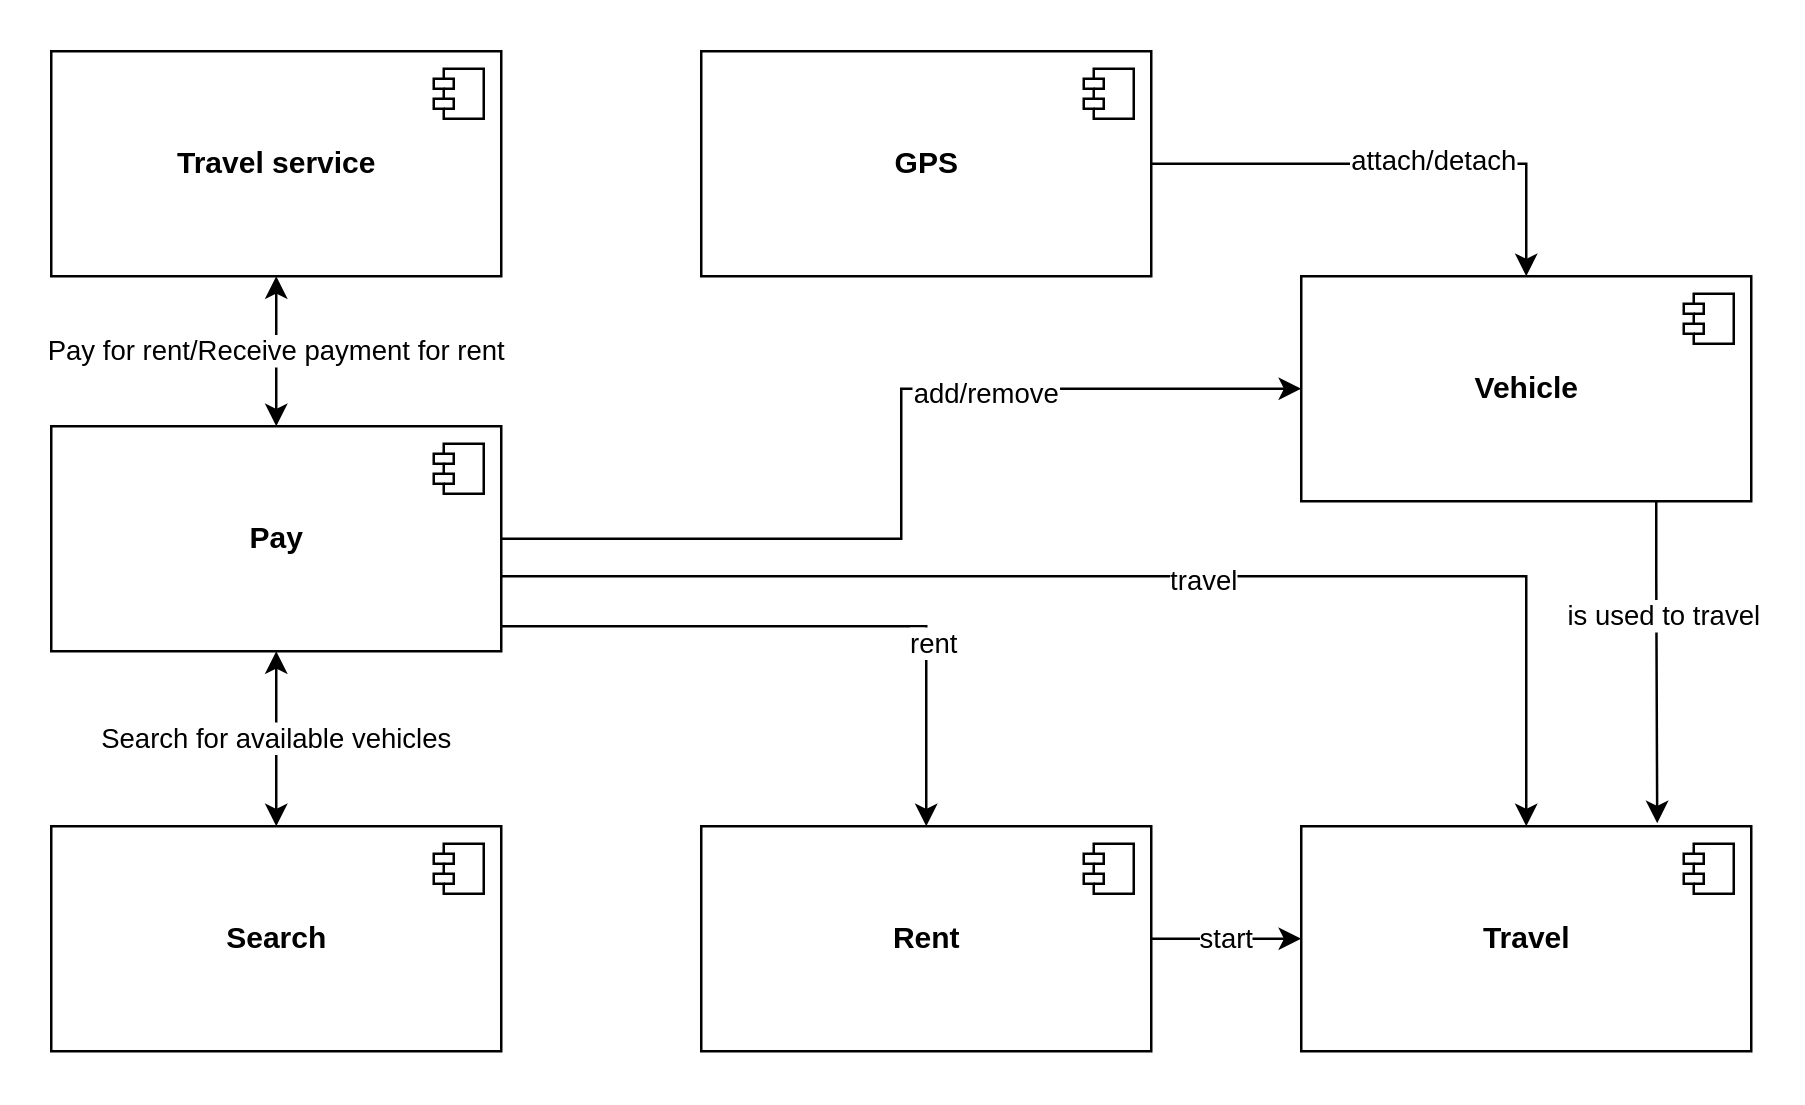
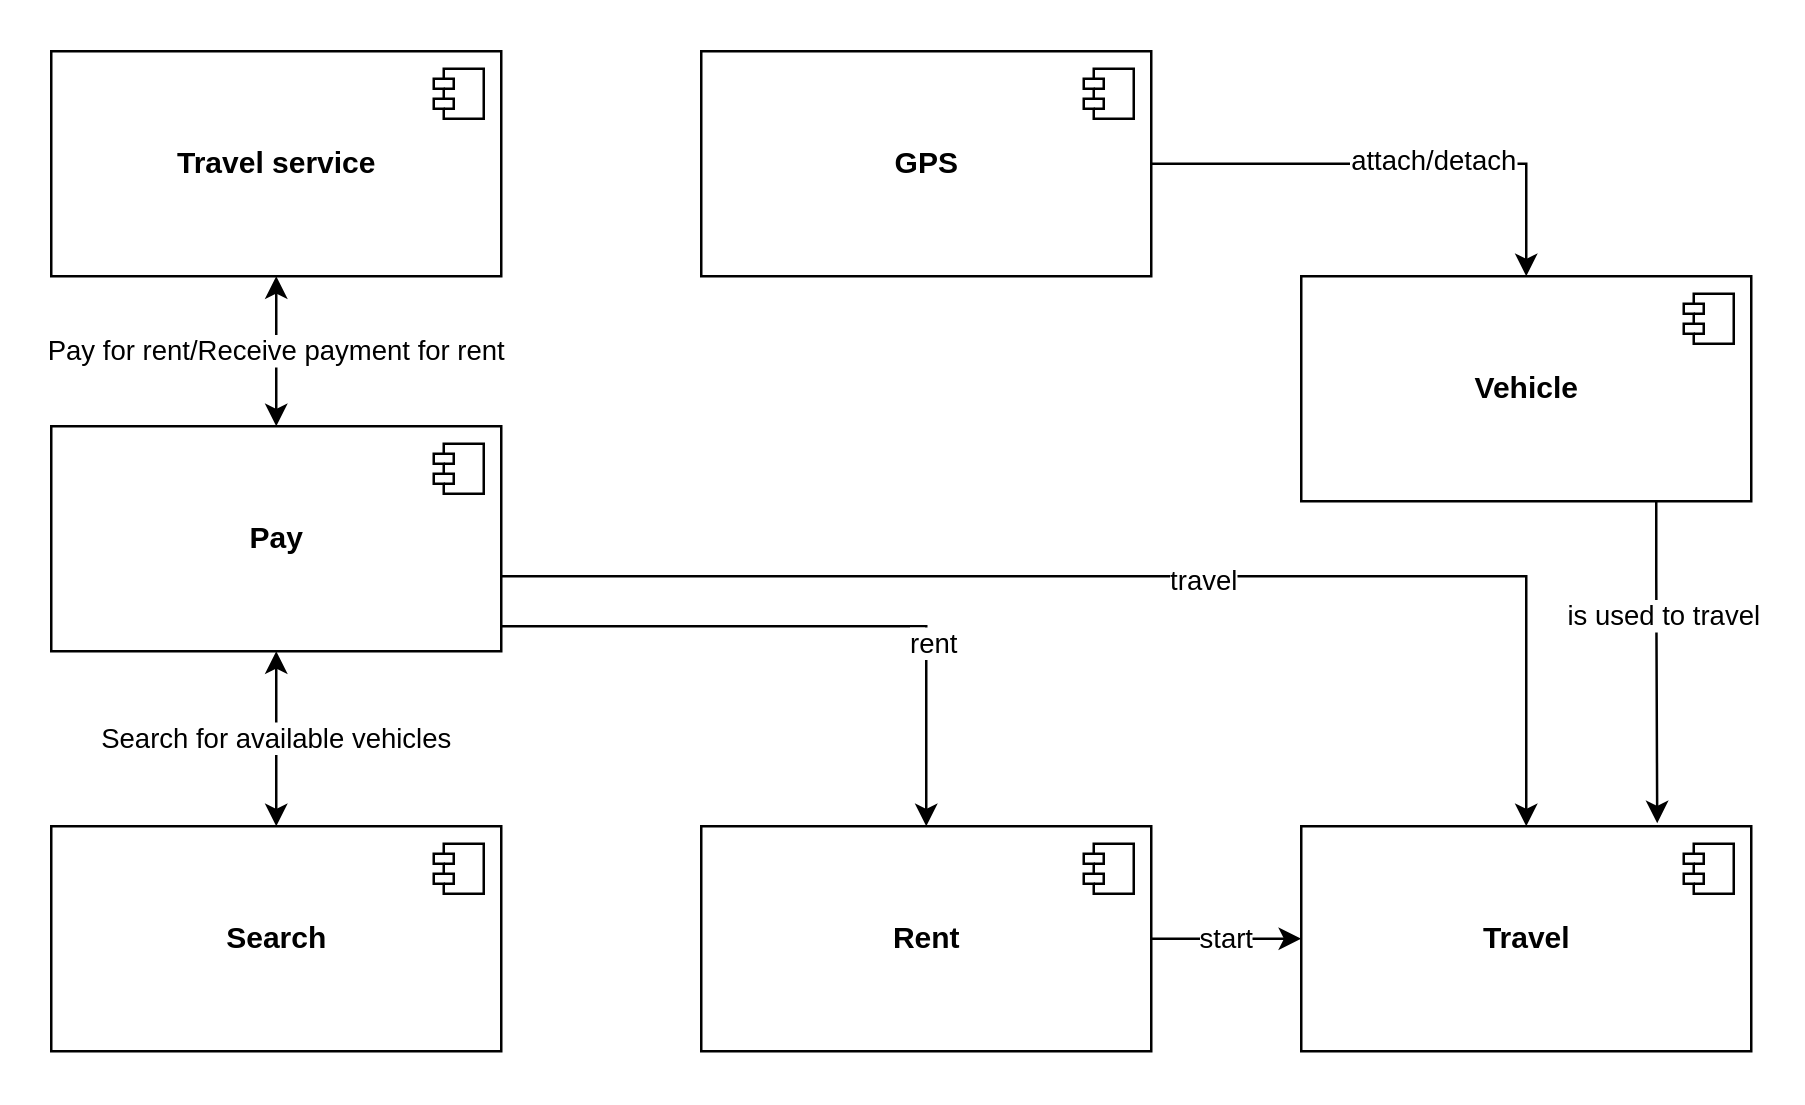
(901, 472) -> none
